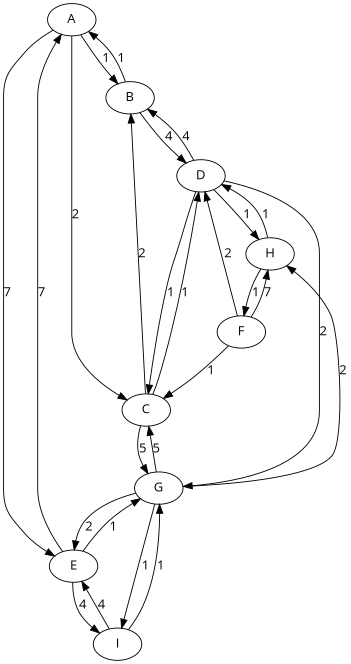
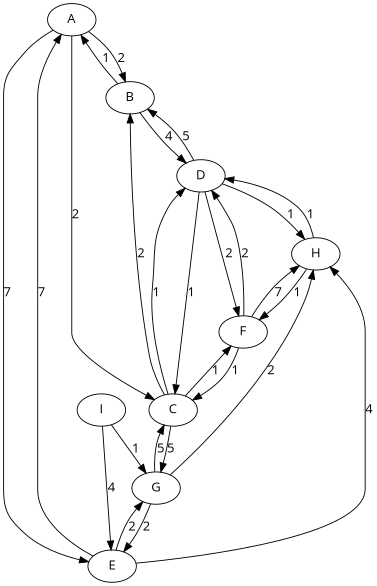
(106, 59) -> (122, 59)
(186, 137) -> (186, 137)
(319, 348) -> (220, 250)
none -> (205, 374)
(113, 527) -> (132, 527)
(139, 562) -> none
(77, 607) -> (360, 501)
